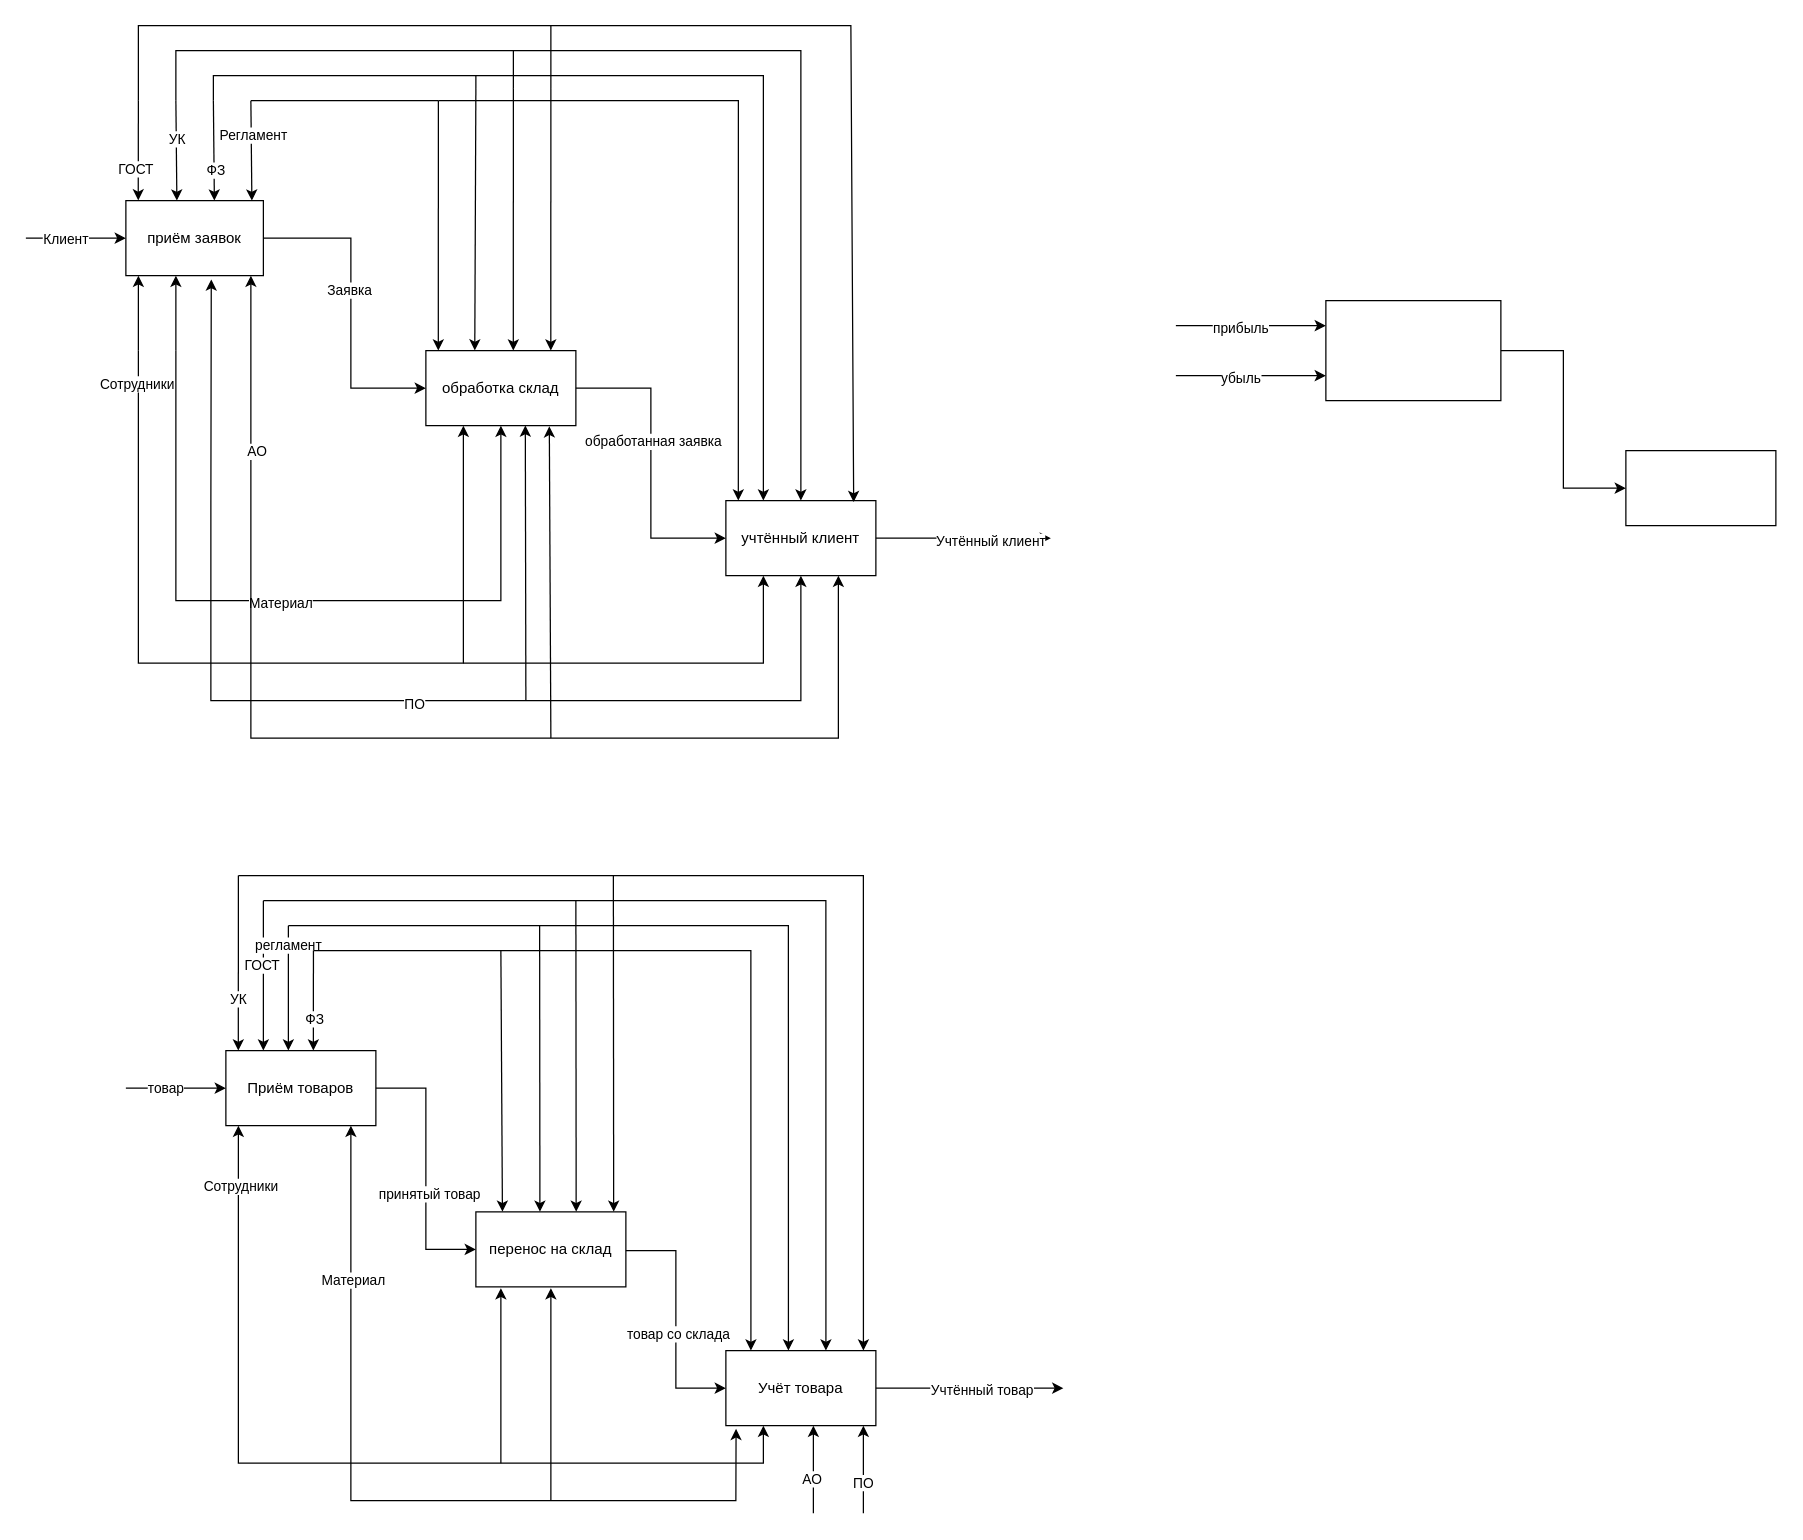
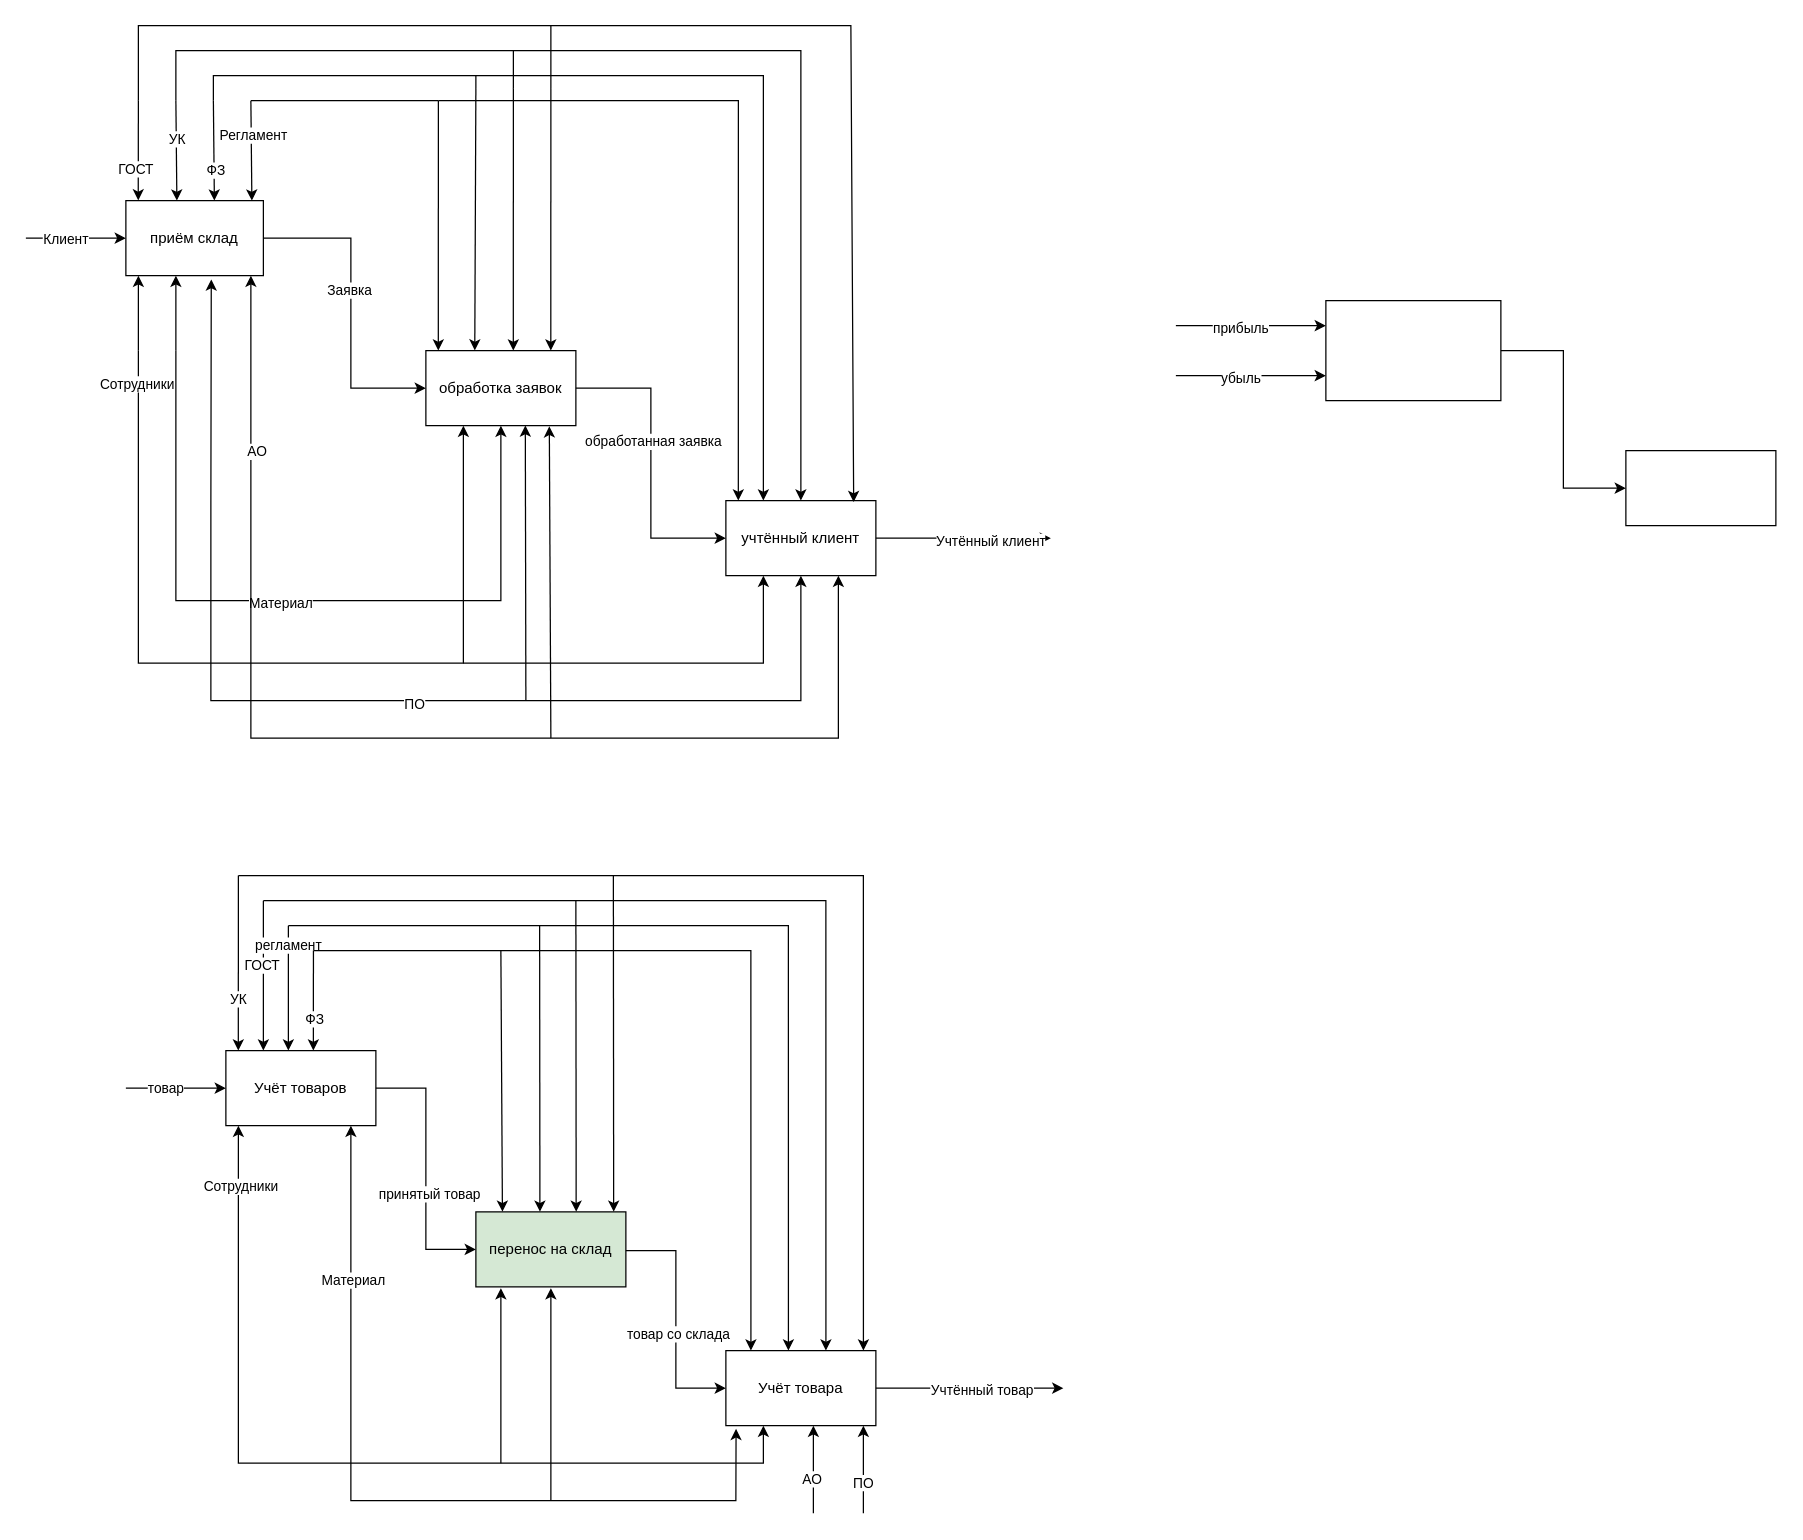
(194, 238) -> (194, 238)
(501, 388) -> (501, 388)
(301, 1088) -> (301, 1088)
(551, 1249) -> (551, 1249)
